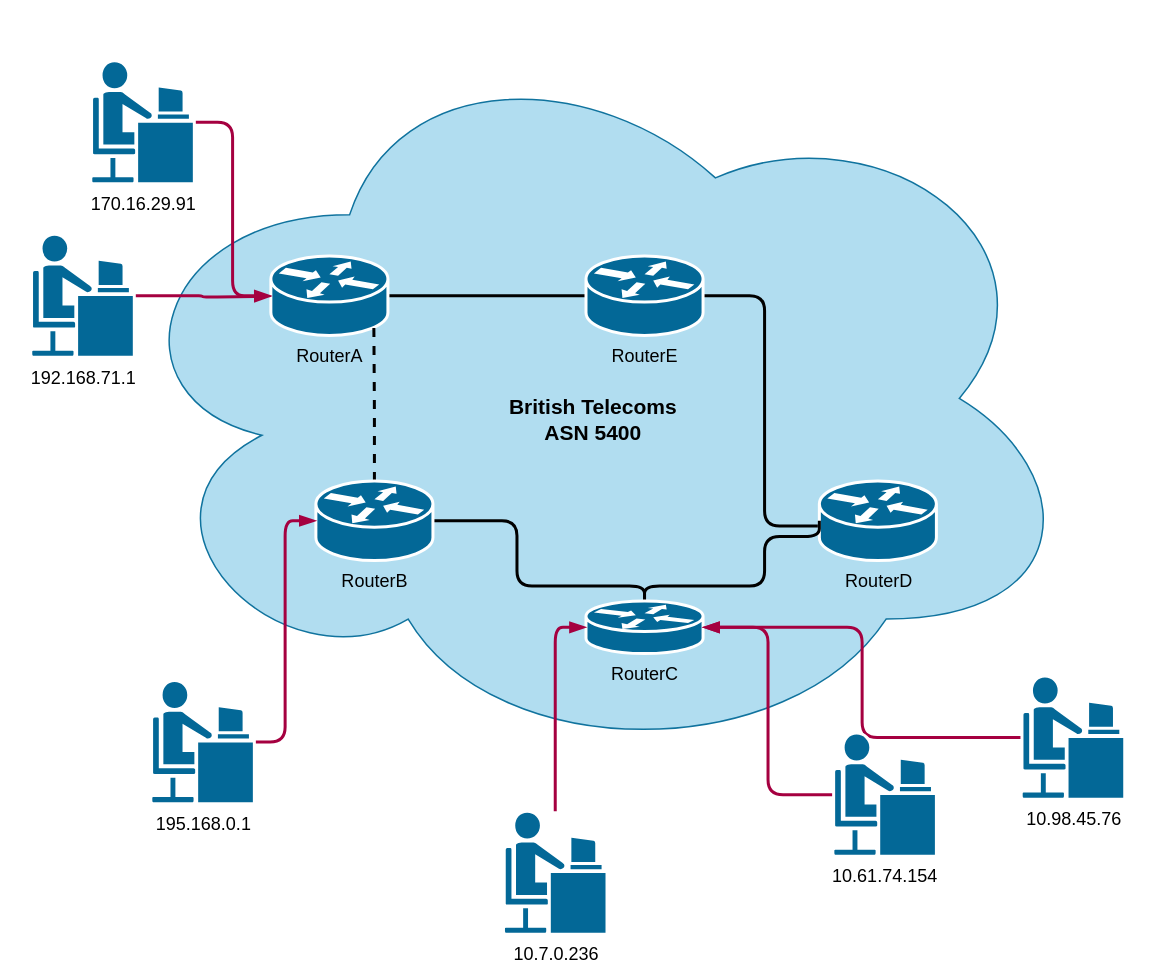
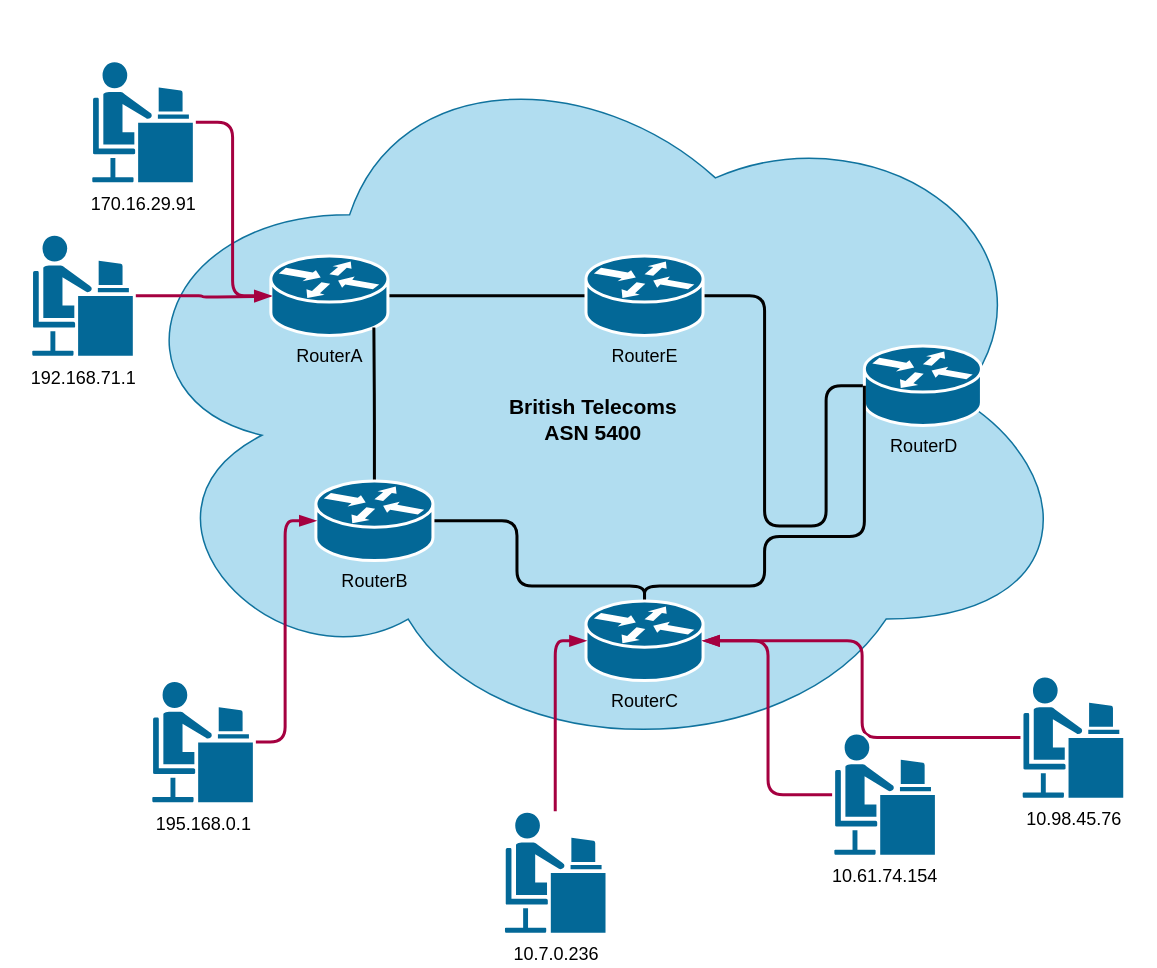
(374, 400) -> (374, 400)
(878, 521) -> (923, 386)
(644, 627) -> (644, 641)
